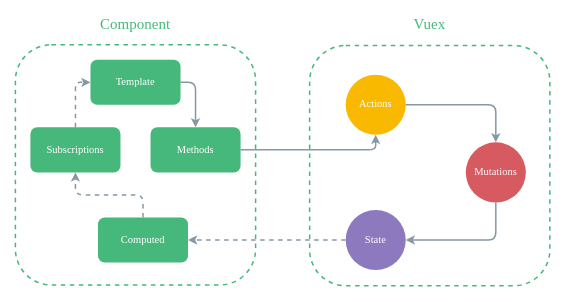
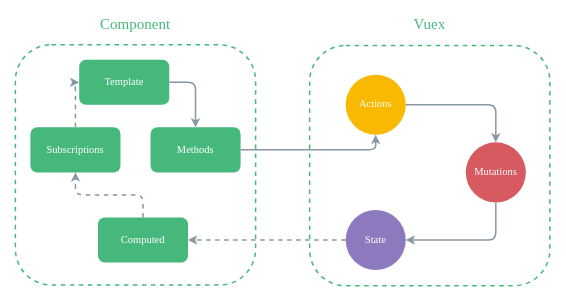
(135, 82) -> (124, 82)
